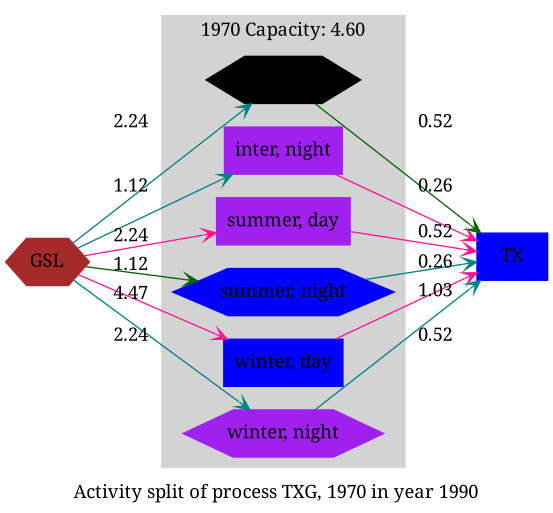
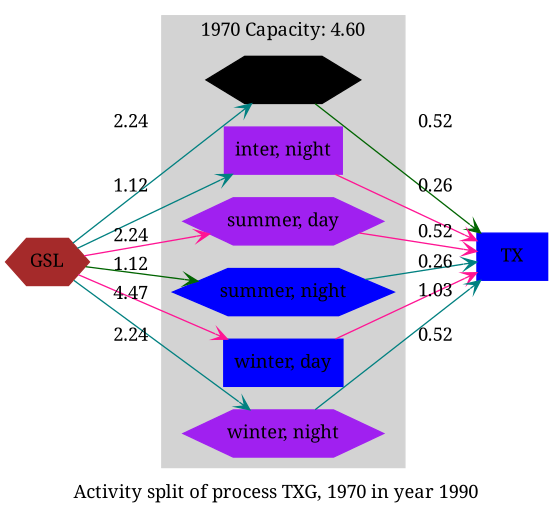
(283, 221) -> (283, 221)
